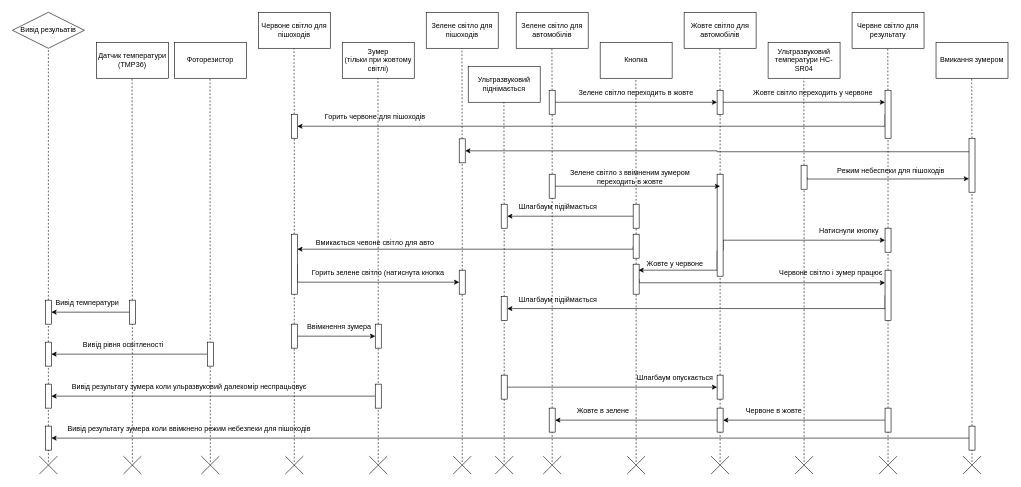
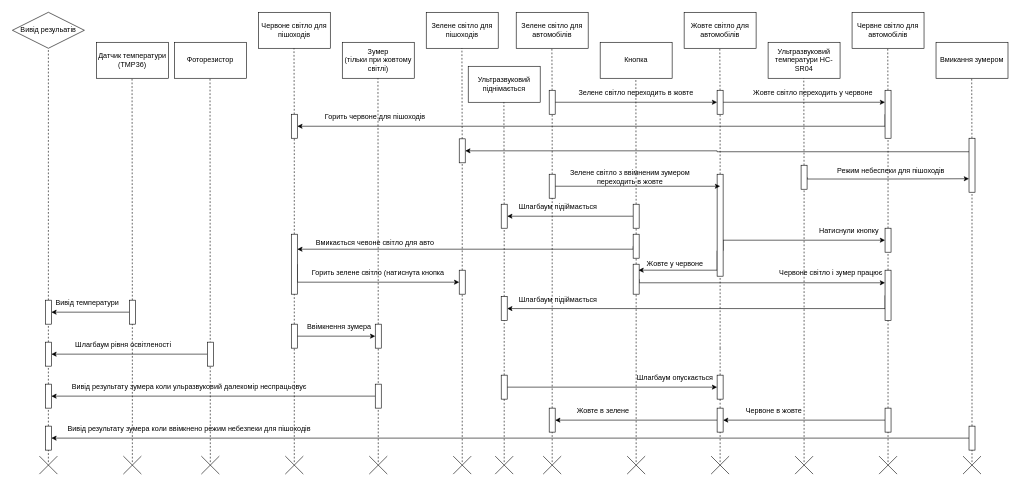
(888, 30) -> (888, 30)
(123, 345) -> (123, 345)
